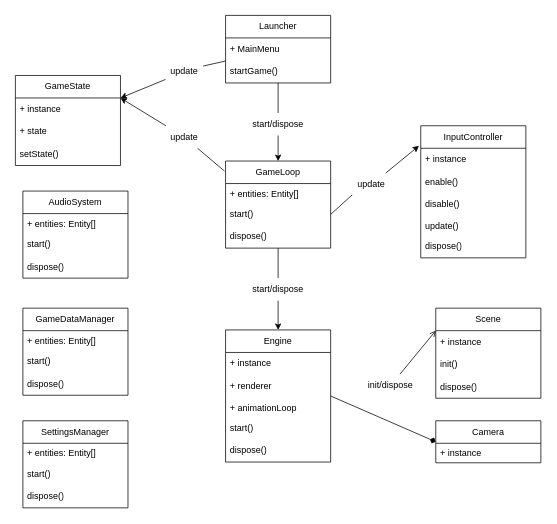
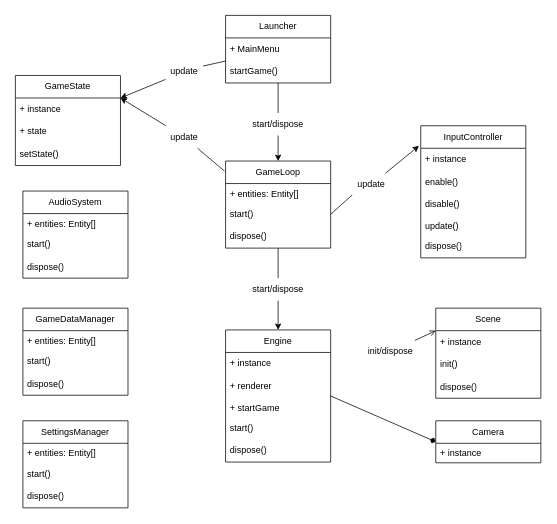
(390, 385) -> (390, 351)
(264, 408) -> (256, 408)
